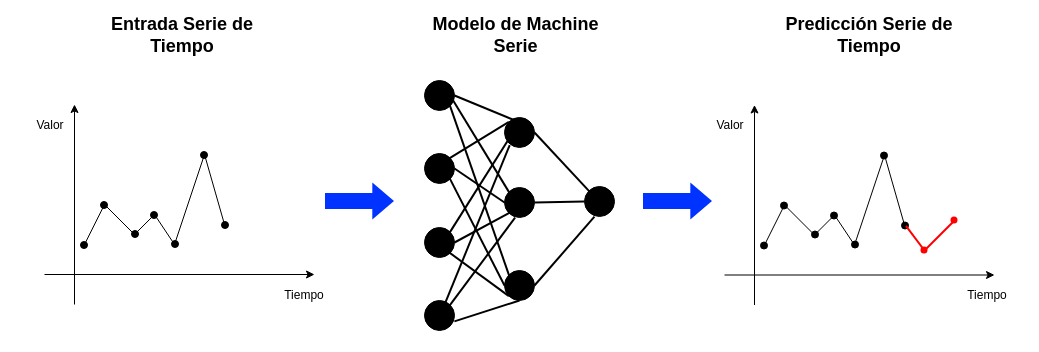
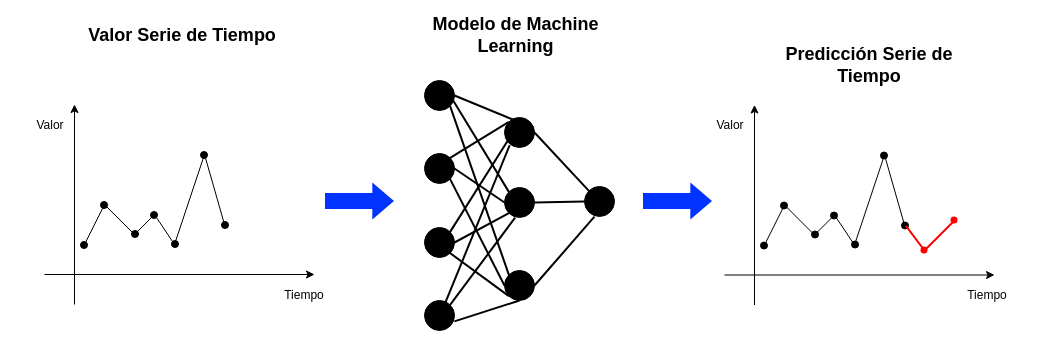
(183, 36) -> (183, 36)
(516, 36) -> (516, 36)
(870, 36) -> (870, 66)
